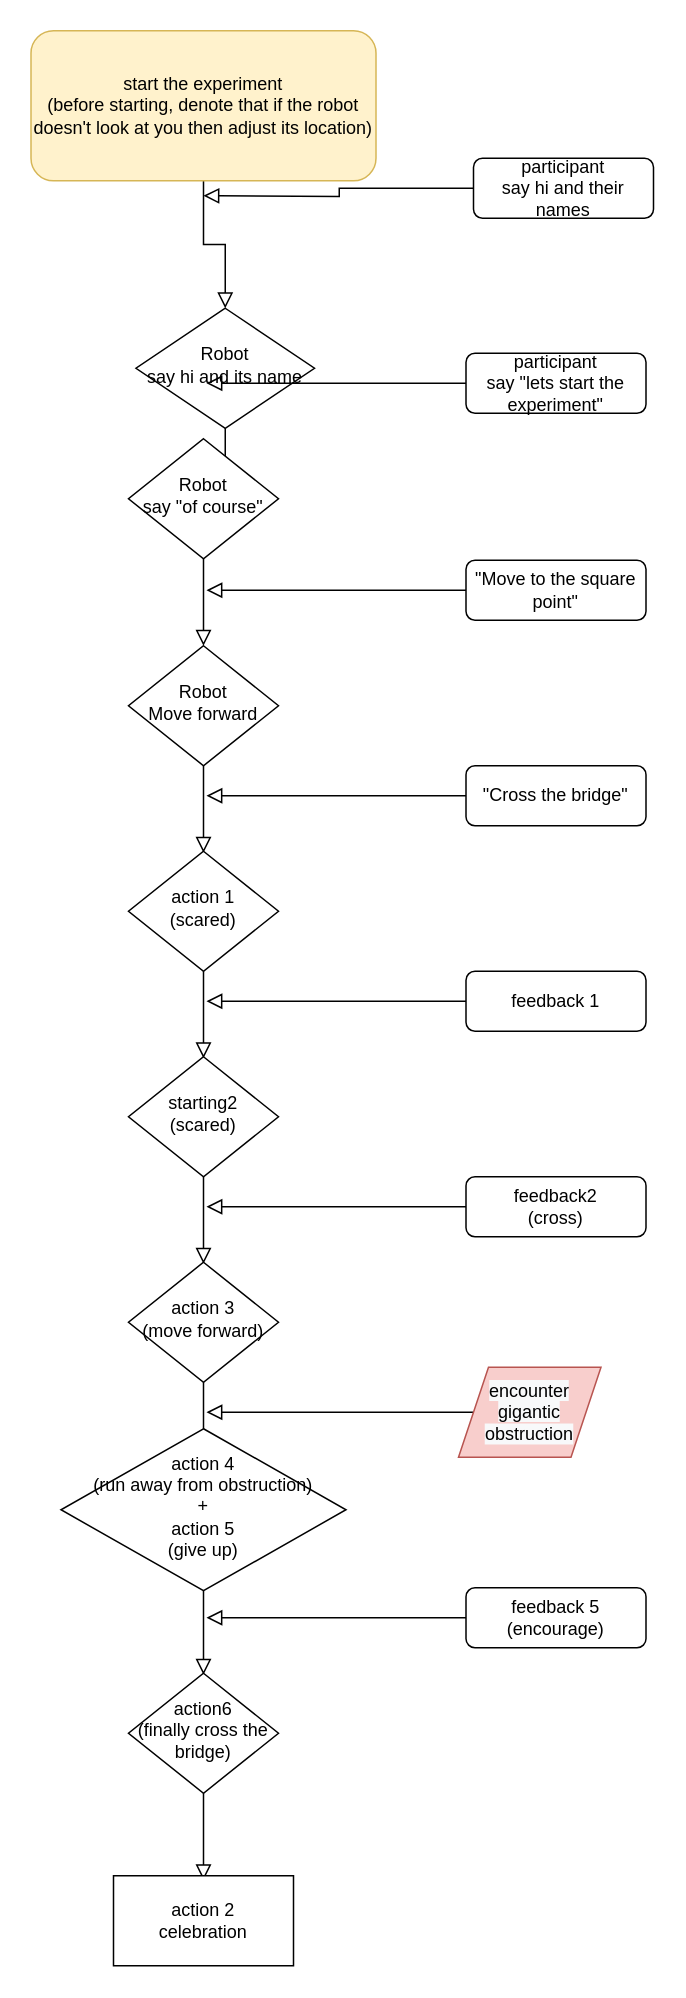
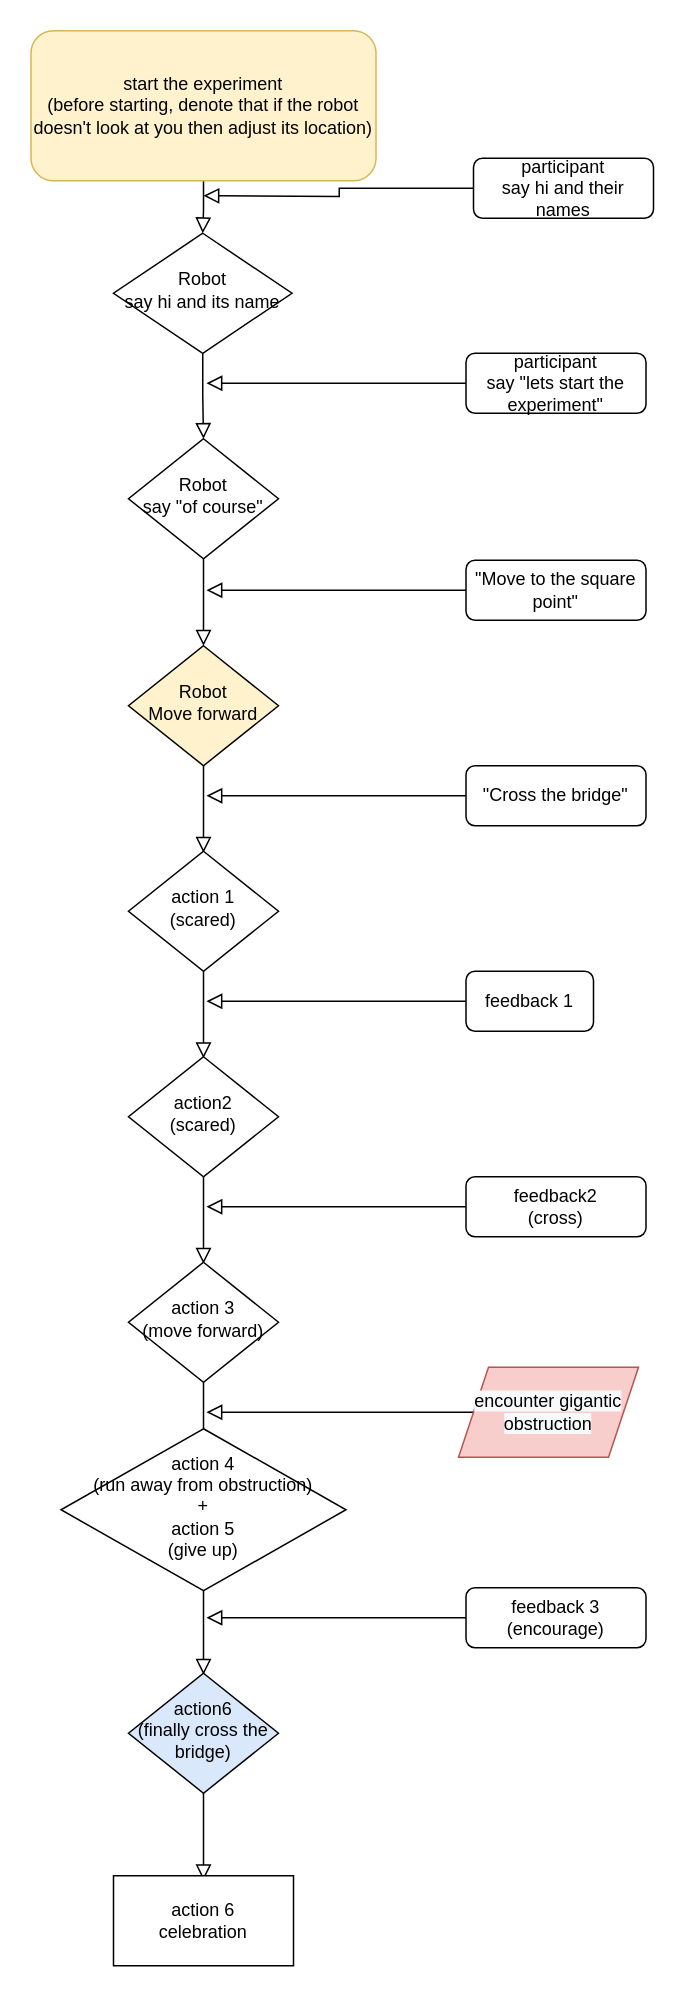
(225, 368) -> (203, 293)
(203, 706) -> (203, 706)
(556, 1001) -> (530, 1001)
(203, 1114) -> (203, 1114)
(530, 1412) -> (548, 1412)
(556, 1618) -> (556, 1618)
(203, 1733) -> (203, 1733)
(203, 1921) -> (203, 1921)
